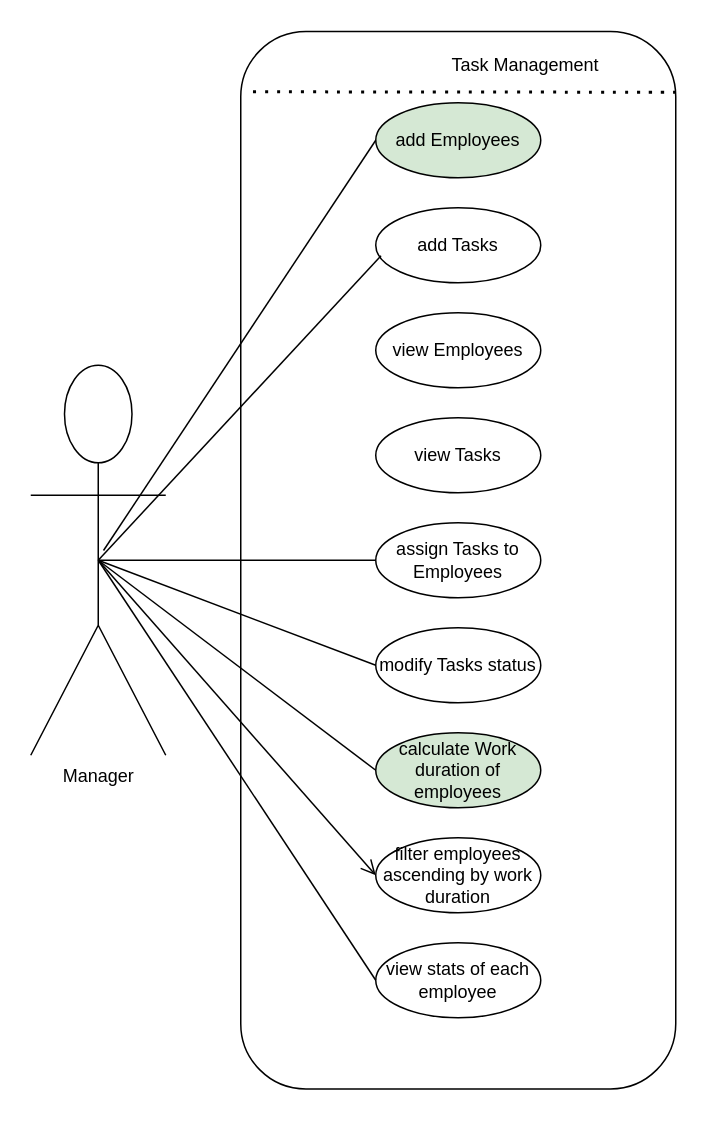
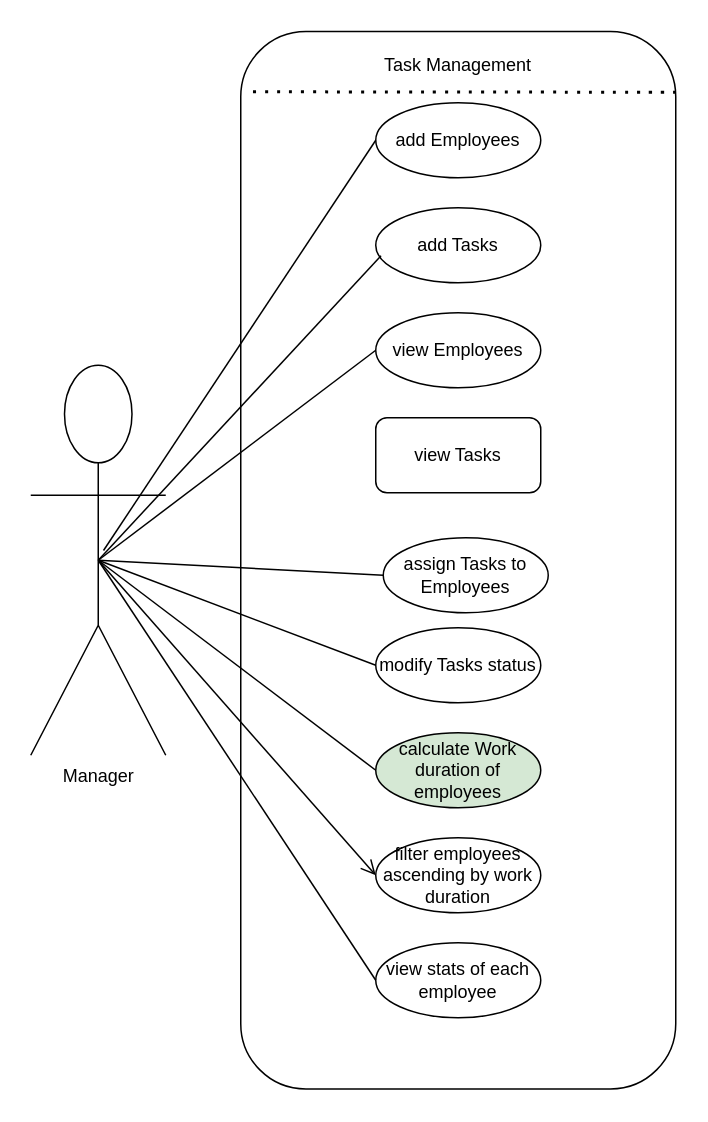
(526, 65) -> (458, 65)
(458, 140) -> (458, 140)
none -> (266, 433)
(458, 455) -> (458, 455)
(458, 560) -> (466, 575)
